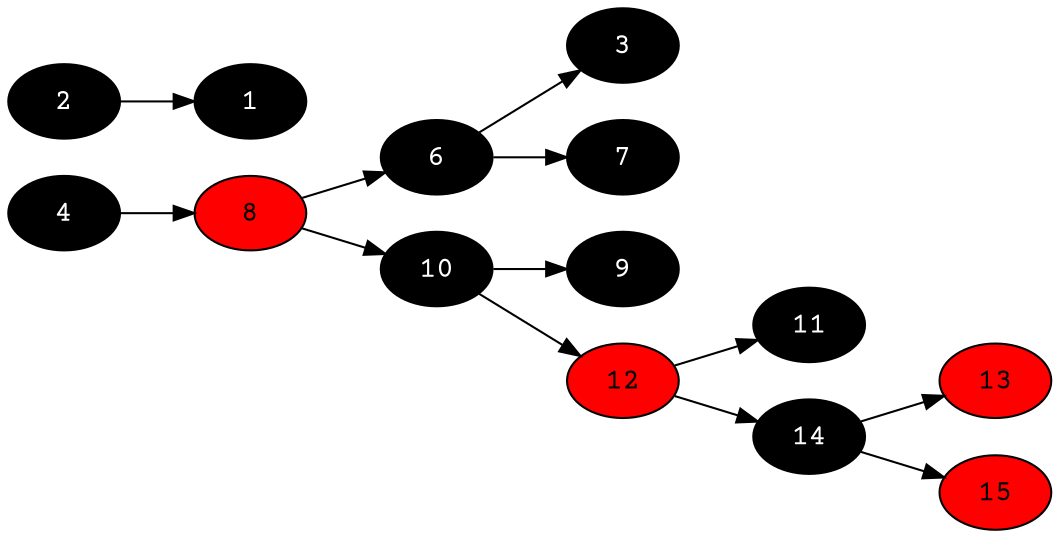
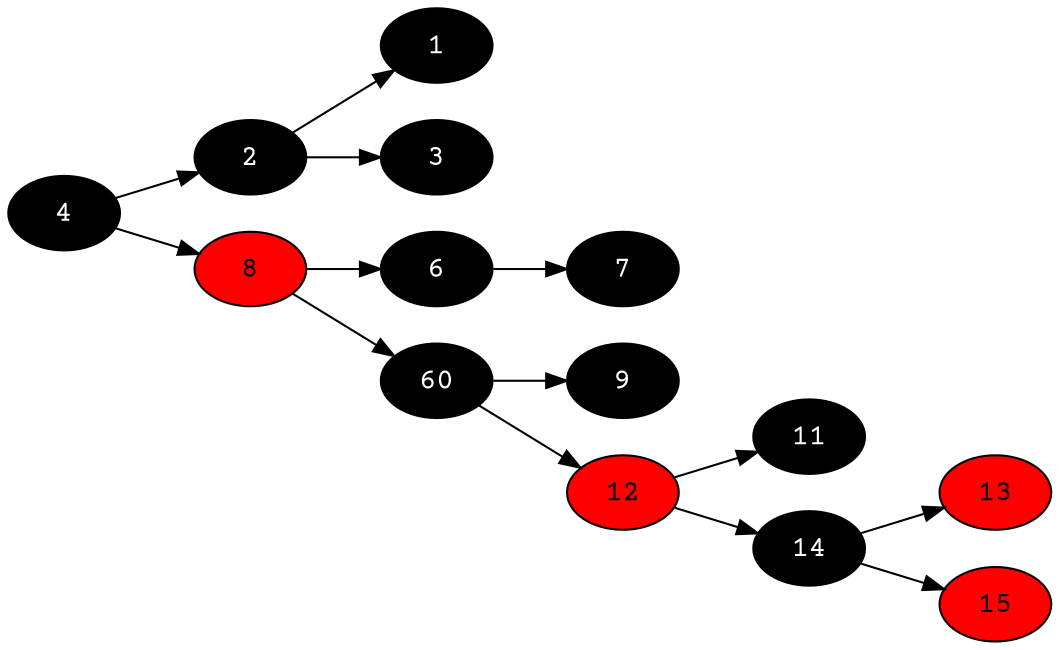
(521, 107) -> (333, 157)
none -> (147, 188)
(437, 269) -> (437, 381)
